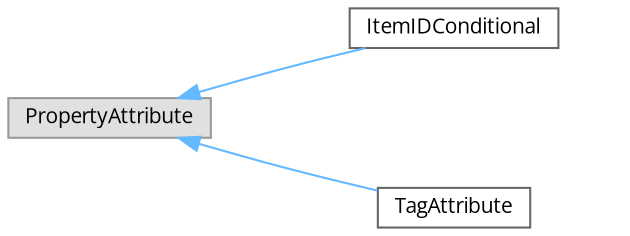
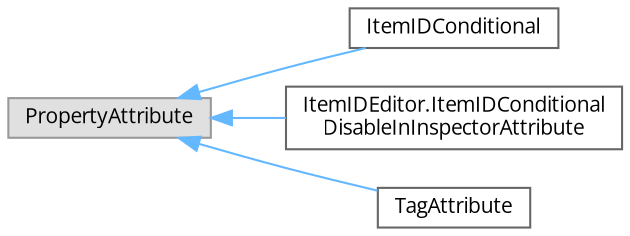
none -> (454, 118)
